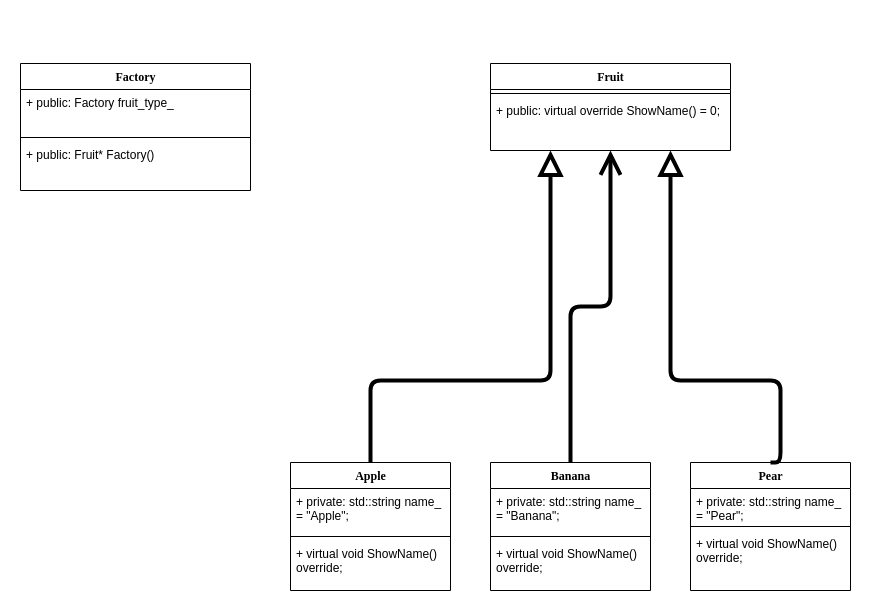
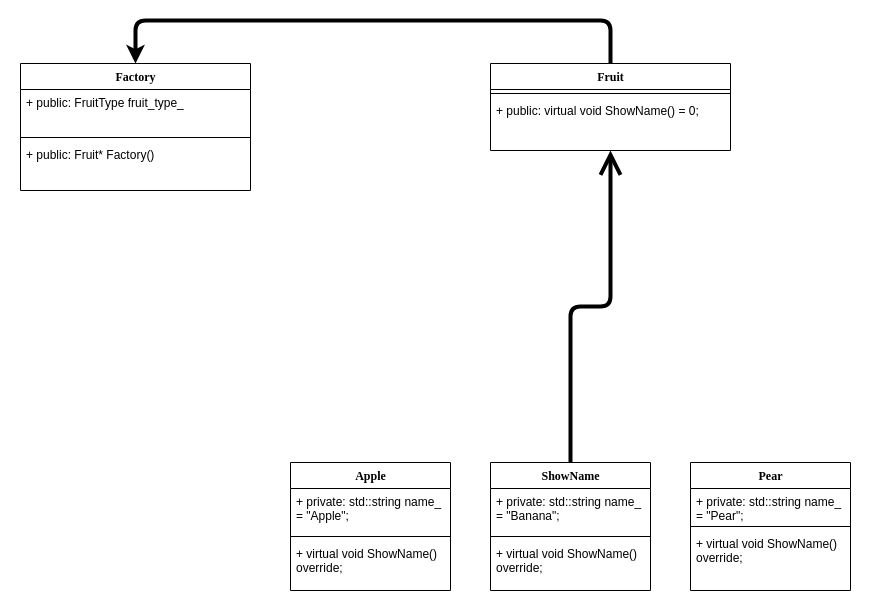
none -> (378, 21)
(113, 104) -> (118, 104)
(612, 119) -> (604, 112)
(671, 361) -> none
(523, 381) -> none
(571, 477) -> (571, 477)
